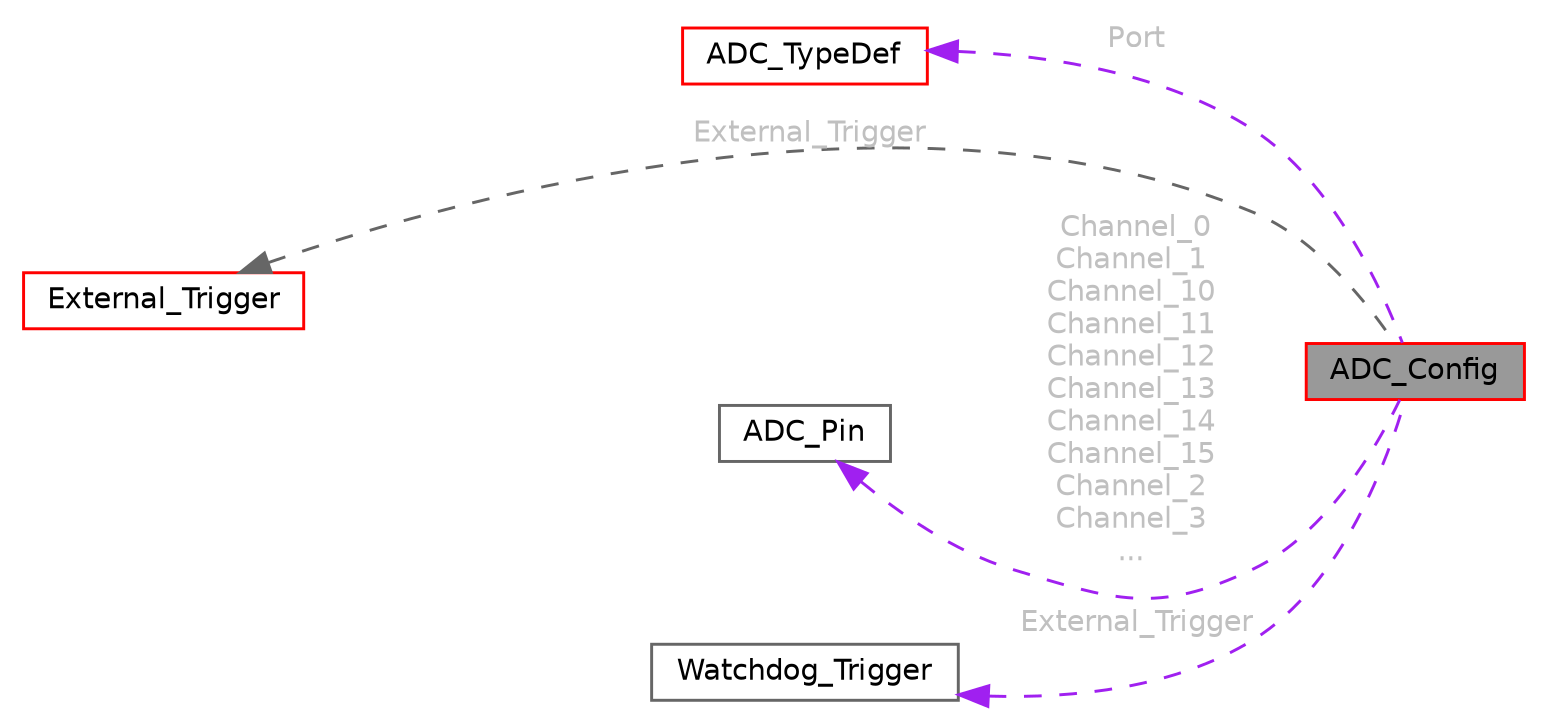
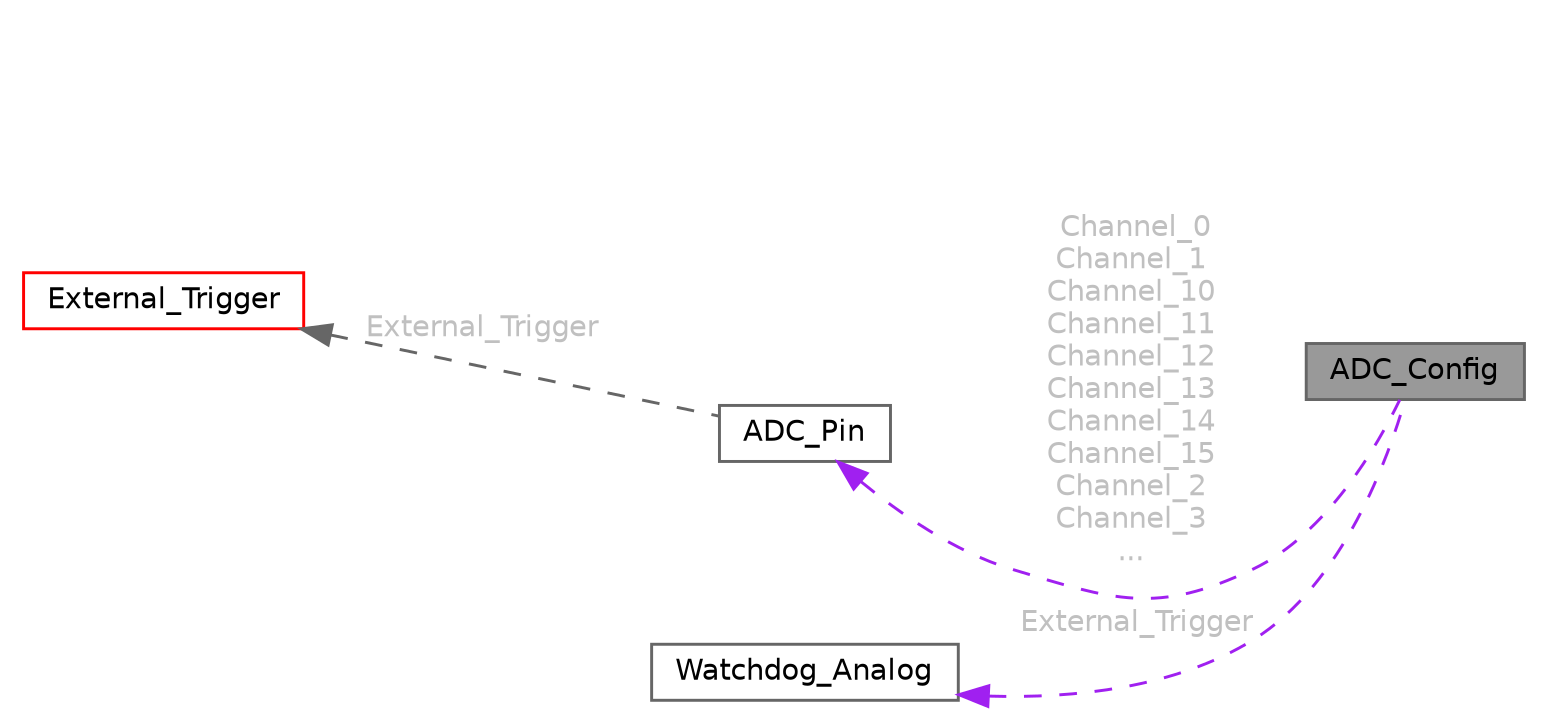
(805, 56) -> none
(855, 149) -> (525, 376)
(1415, 372) -> (1415, 372)
(805, 672) -> (805, 672)
